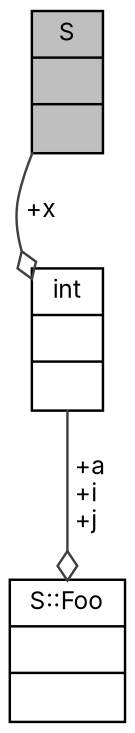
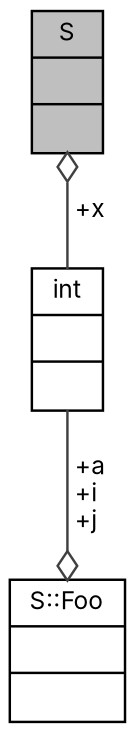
(18, 201) -> (67, 226)
